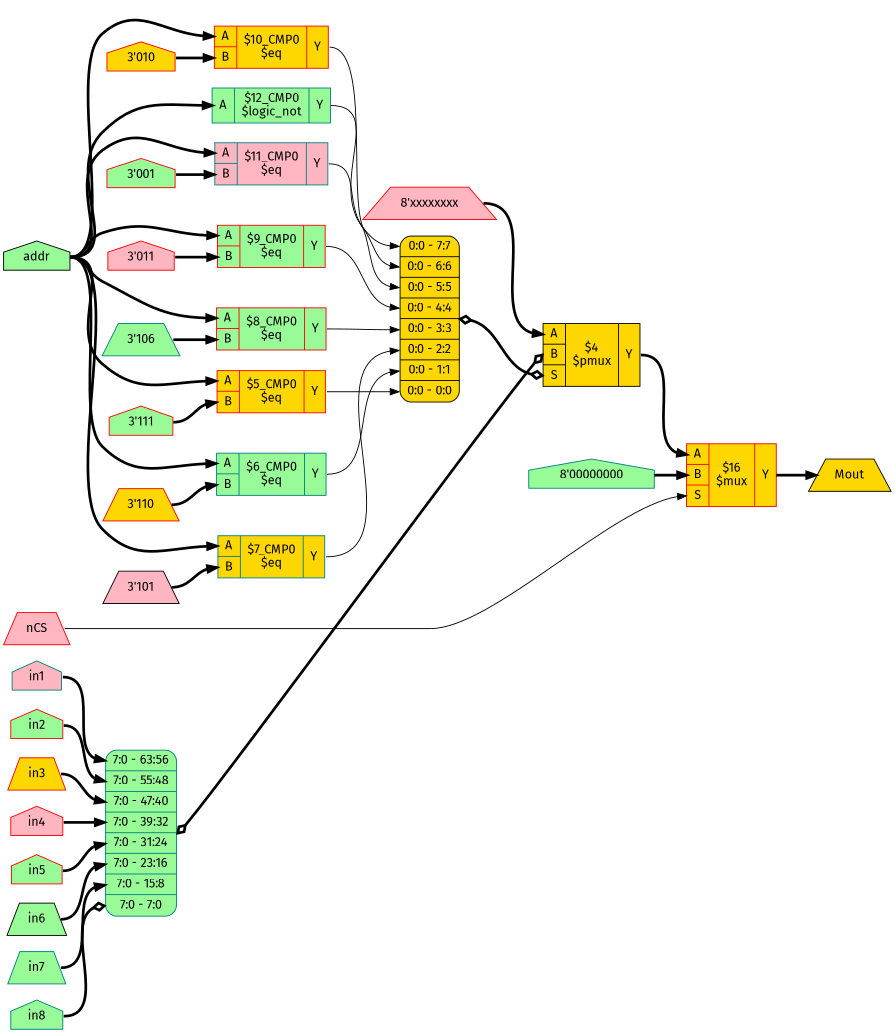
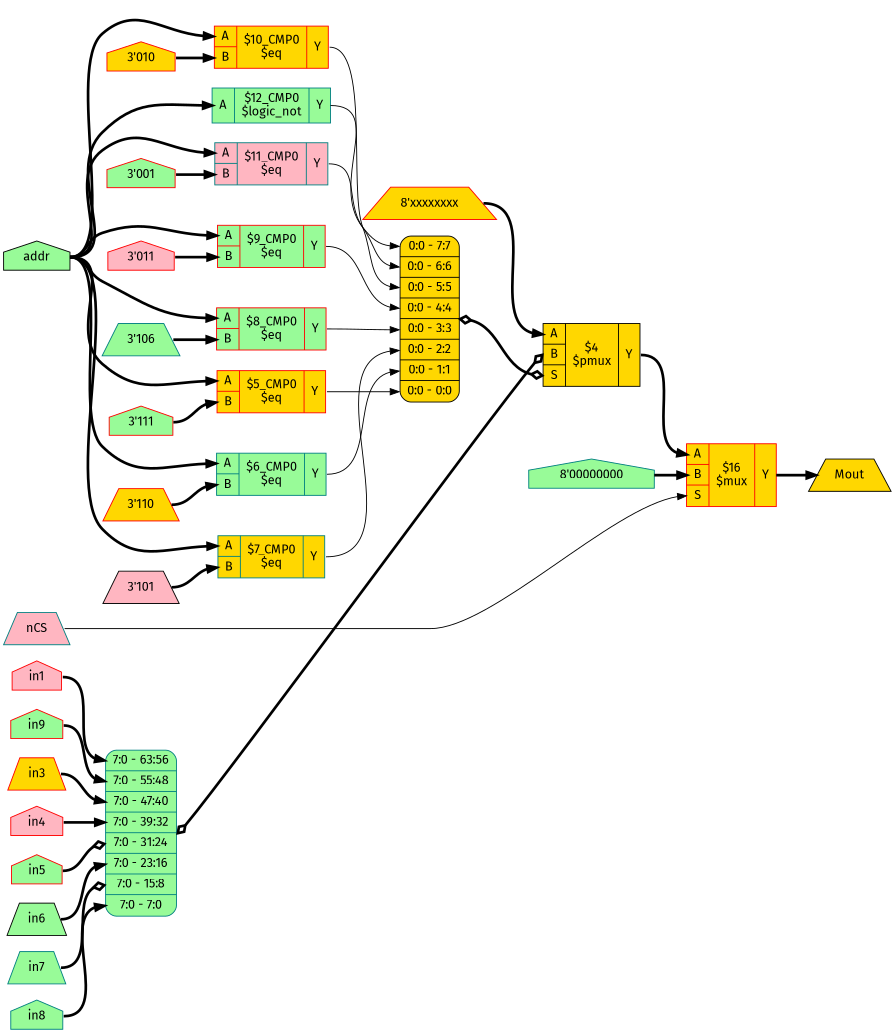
(430, 203) -> (430, 203)
(37, 629) -> (37, 629)
(37, 677) -> (37, 677)
(37, 725) -> (37, 725)
(81, 861) -> (81, 861)
(84, 909) -> (84, 909)
(84, 965) -> (84, 965)
